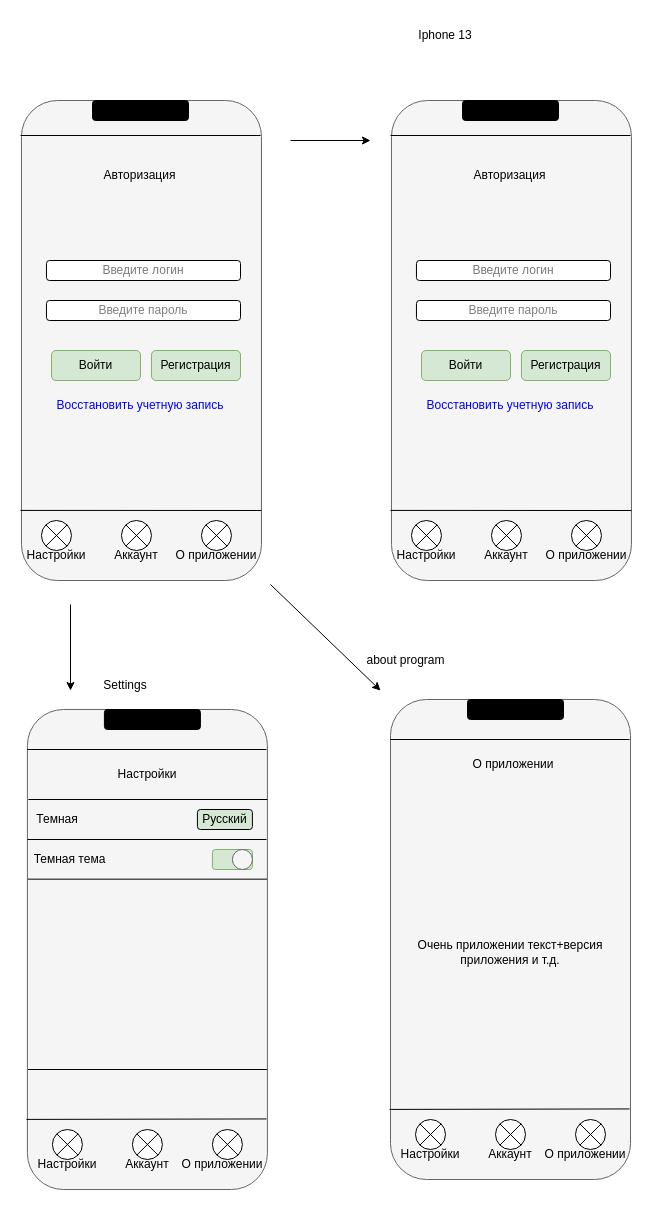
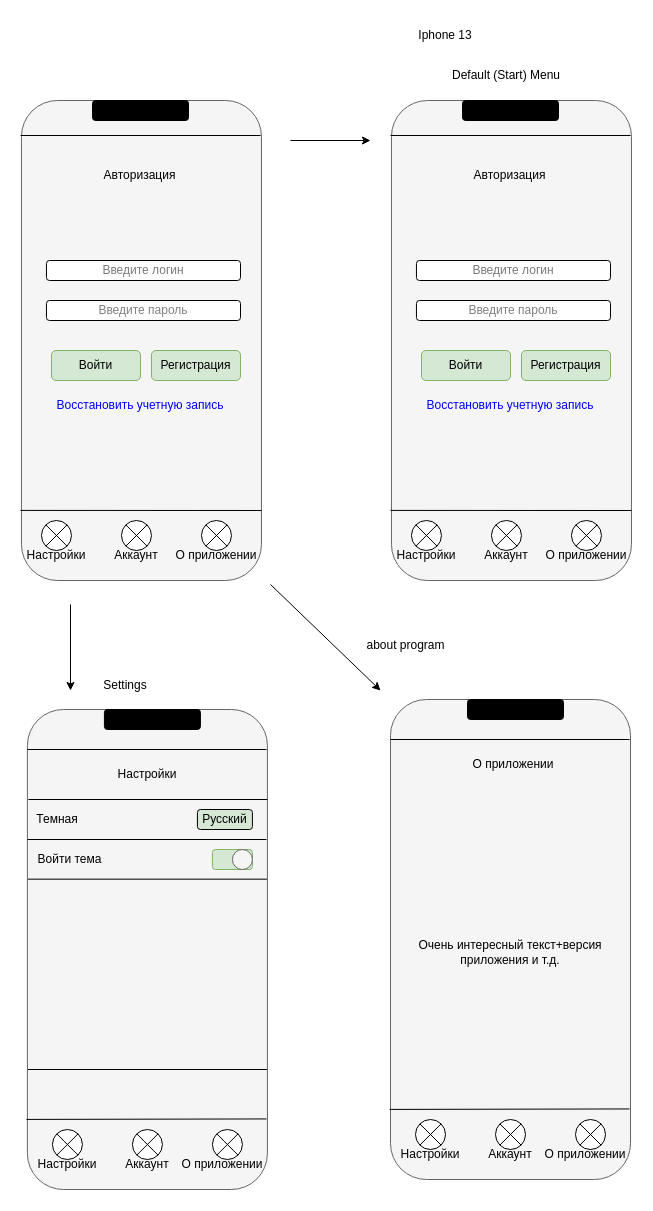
none -> (506, 76)
(406, 661) -> (406, 646)
(70, 860) -> (70, 860)
(511, 953) -> (511, 953)
